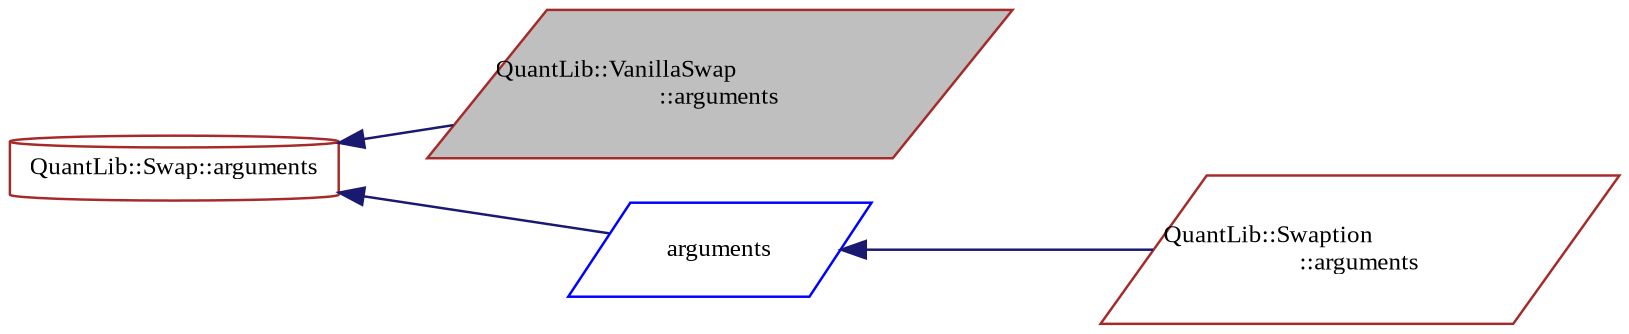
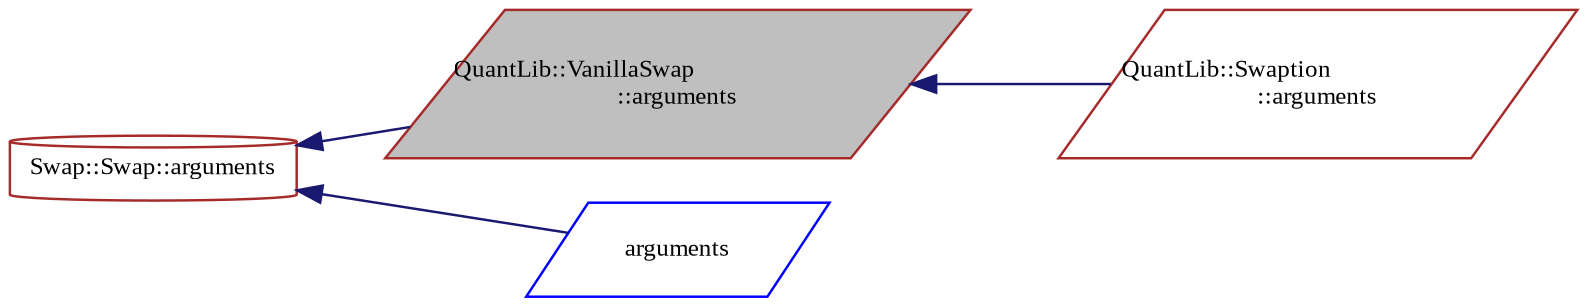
(174, 168) -> (153, 168)
(1010, 250) -> (1024, 84)
